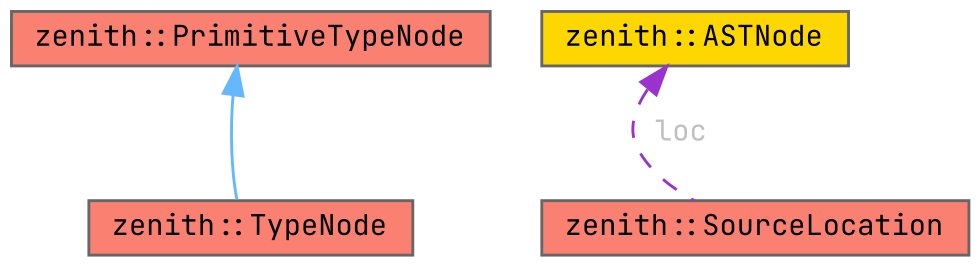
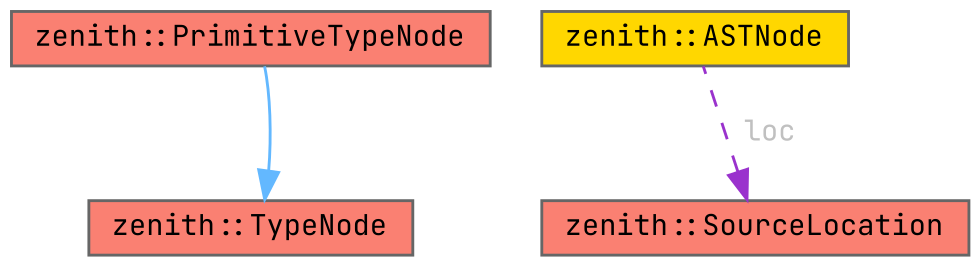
(232, 147) -> (270, 118)
(641, 155) -> (721, 119)
